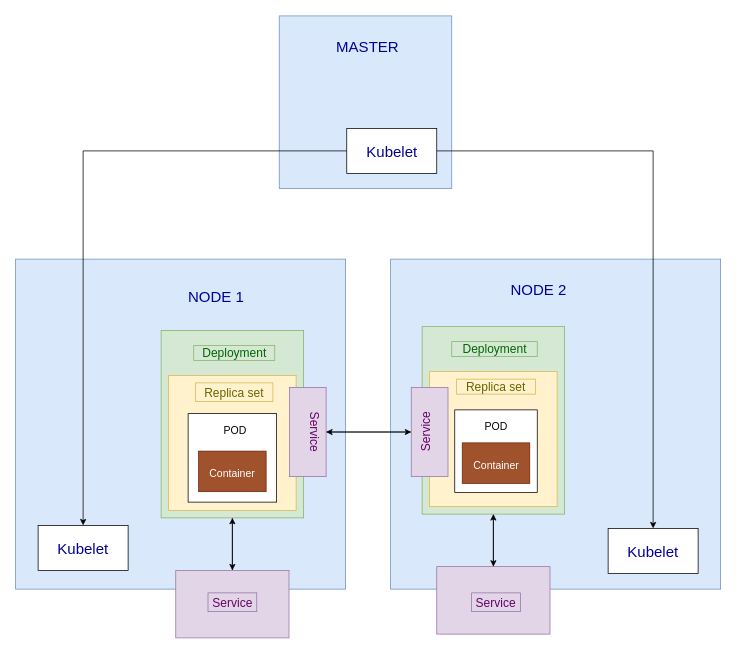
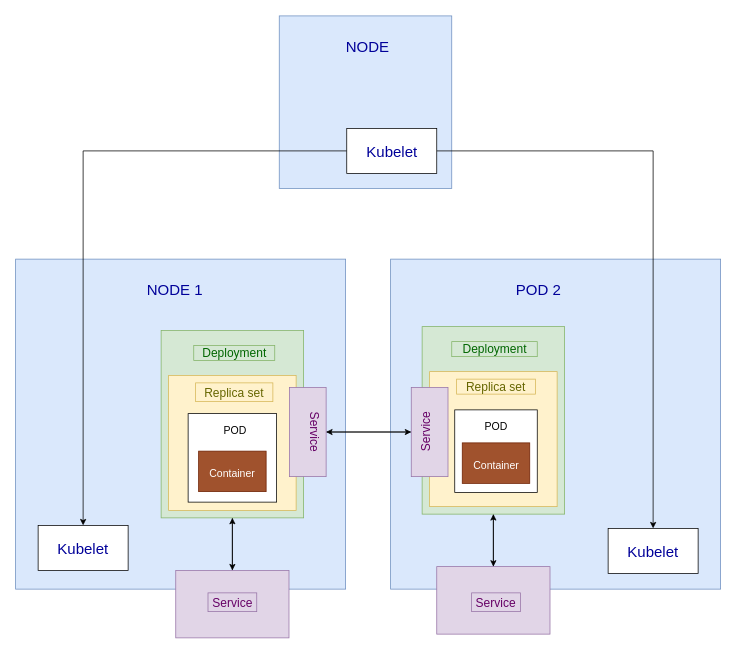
(368, 46) -> (368, 46)
(539, 289) -> (539, 289)
(216, 297) -> (174, 289)
